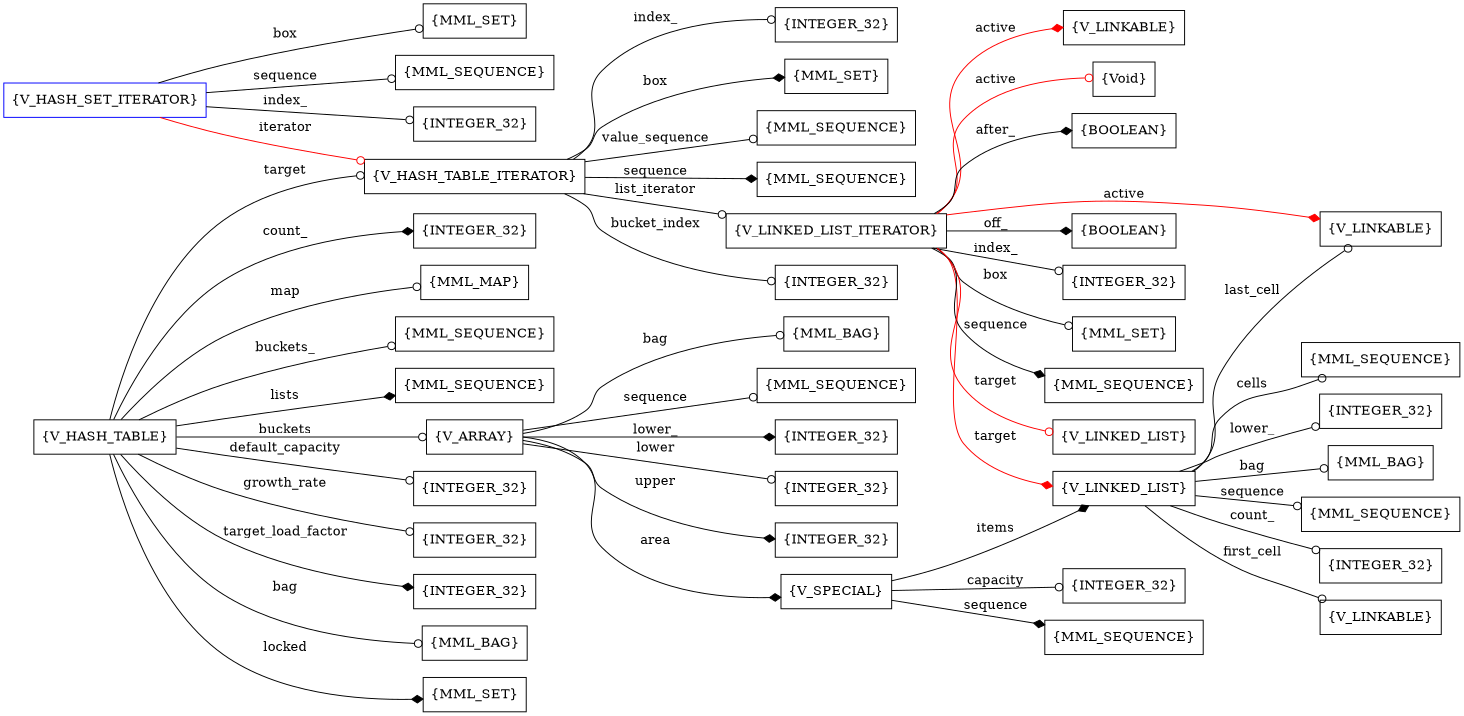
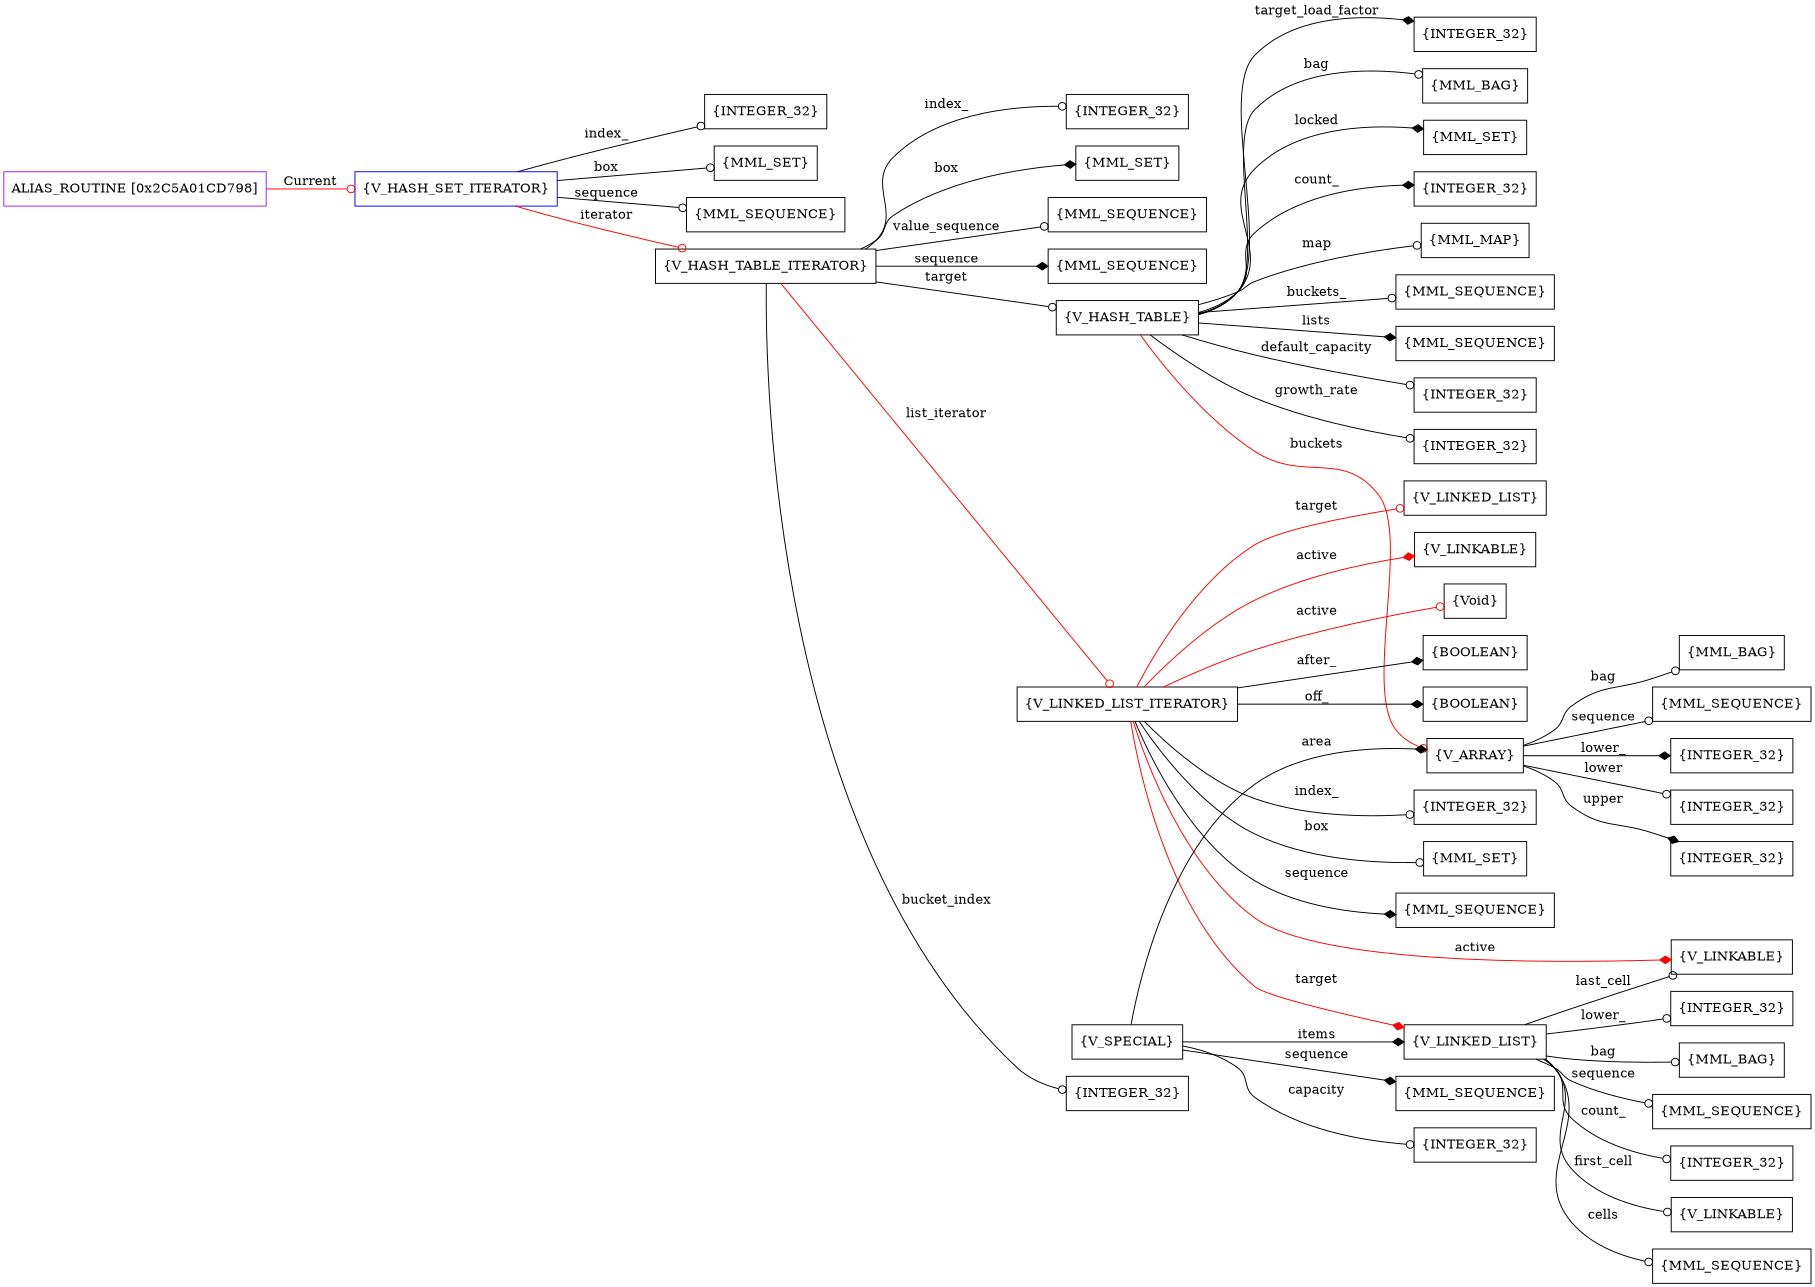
none -> (135, 189)
(651, 204) -> (944, 482)
(190, 252) -> (962, 294)
(298, 437) -> (1368, 484)
(610, 554) -> (1216, 822)
